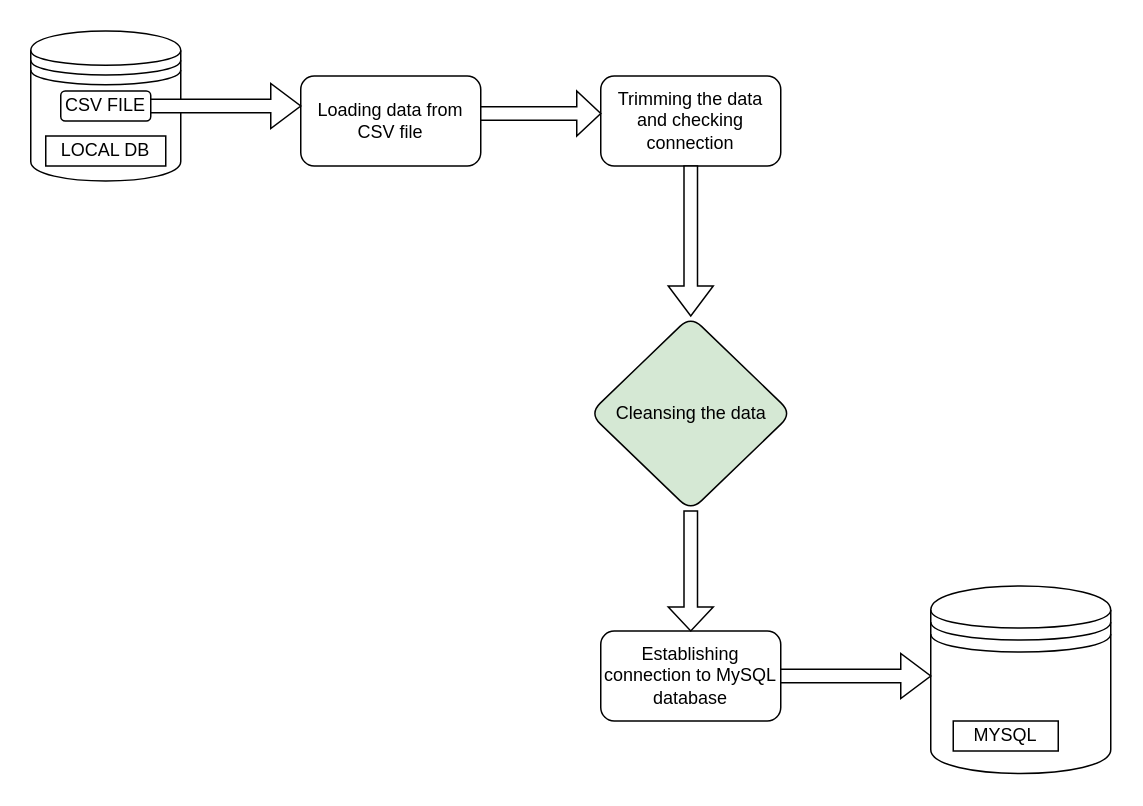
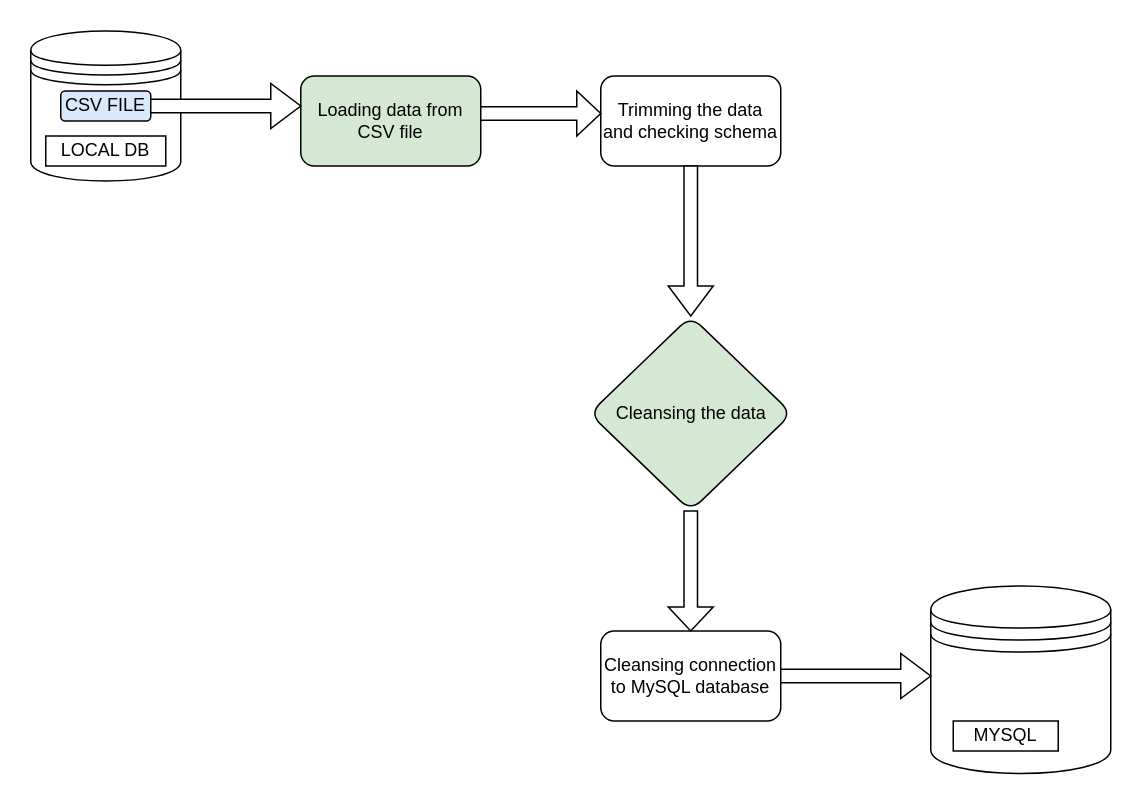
(106, 106) -> (106, 106)
(391, 121) -> (391, 121)
(691, 121) -> (691, 121)
(691, 676) -> (691, 676)
